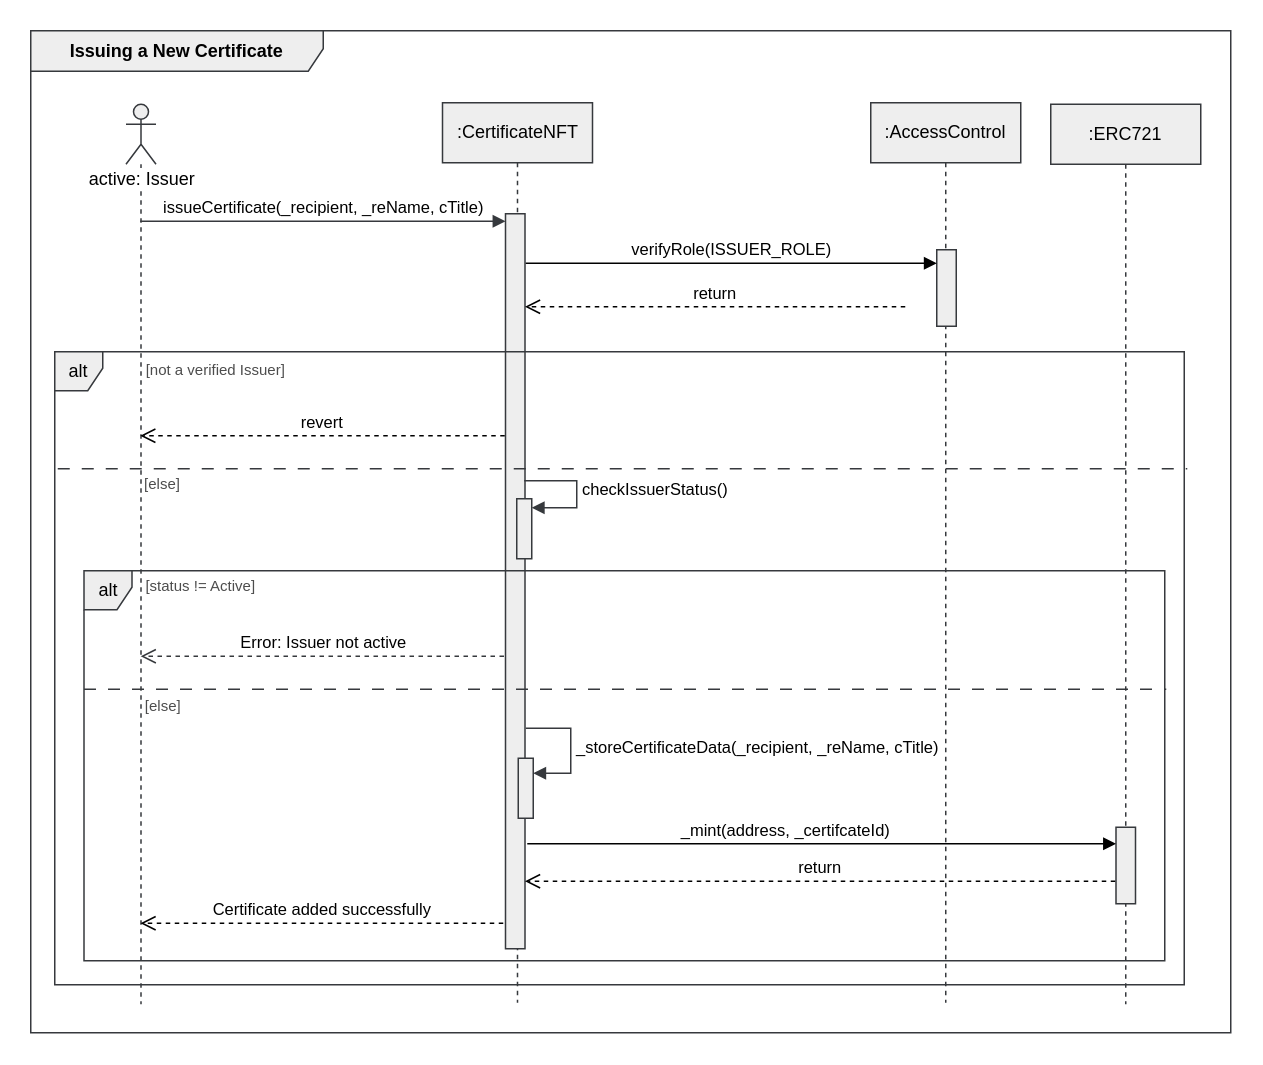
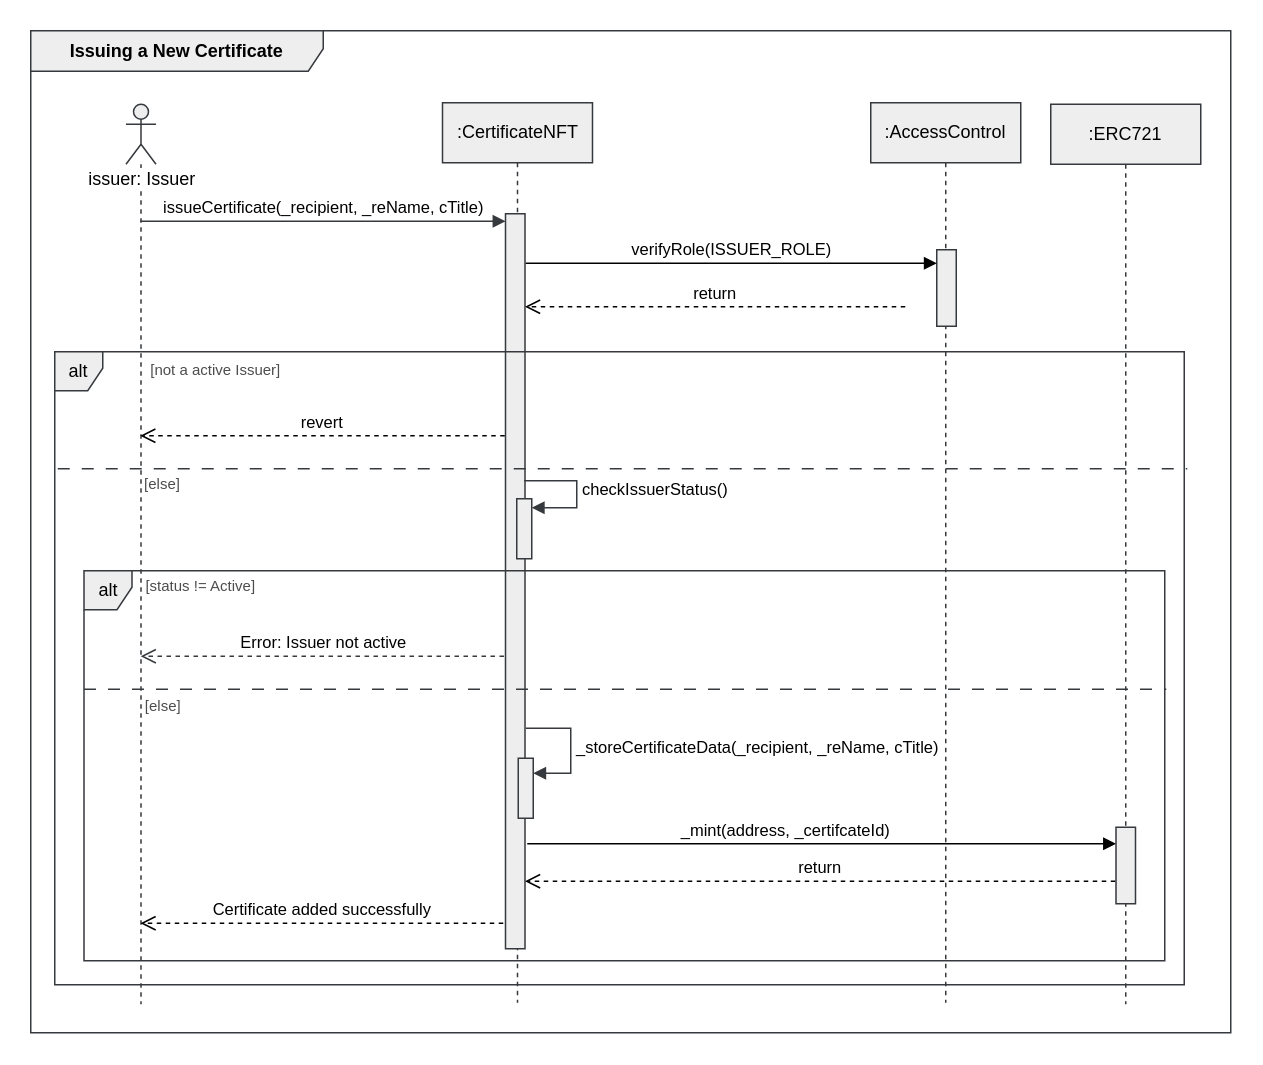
(143, 179) -> (143, 179)
(216, 370) -> (216, 370)
